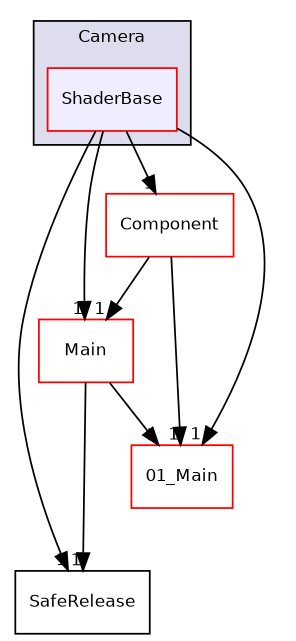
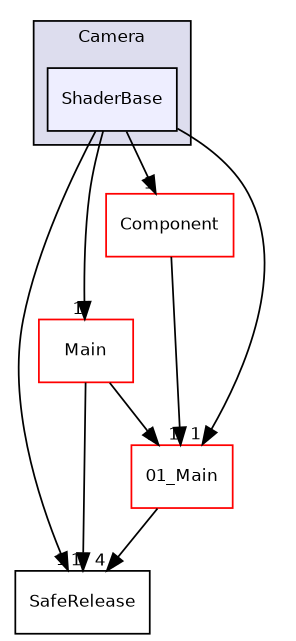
(112, 100) -> (112, 100)
(133, 281) -> none
none -> (138, 533)
